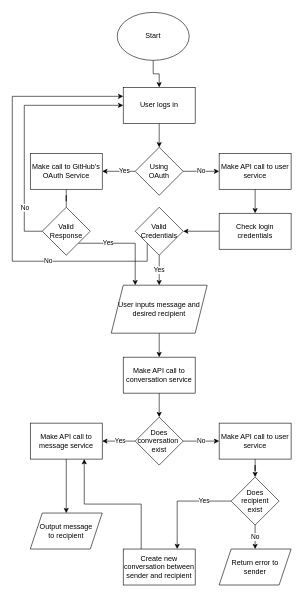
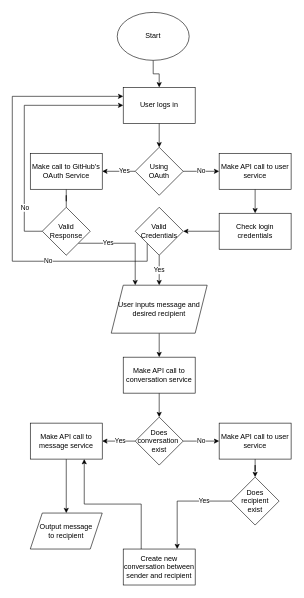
(255, 539) -> none
(255, 567) -> none
